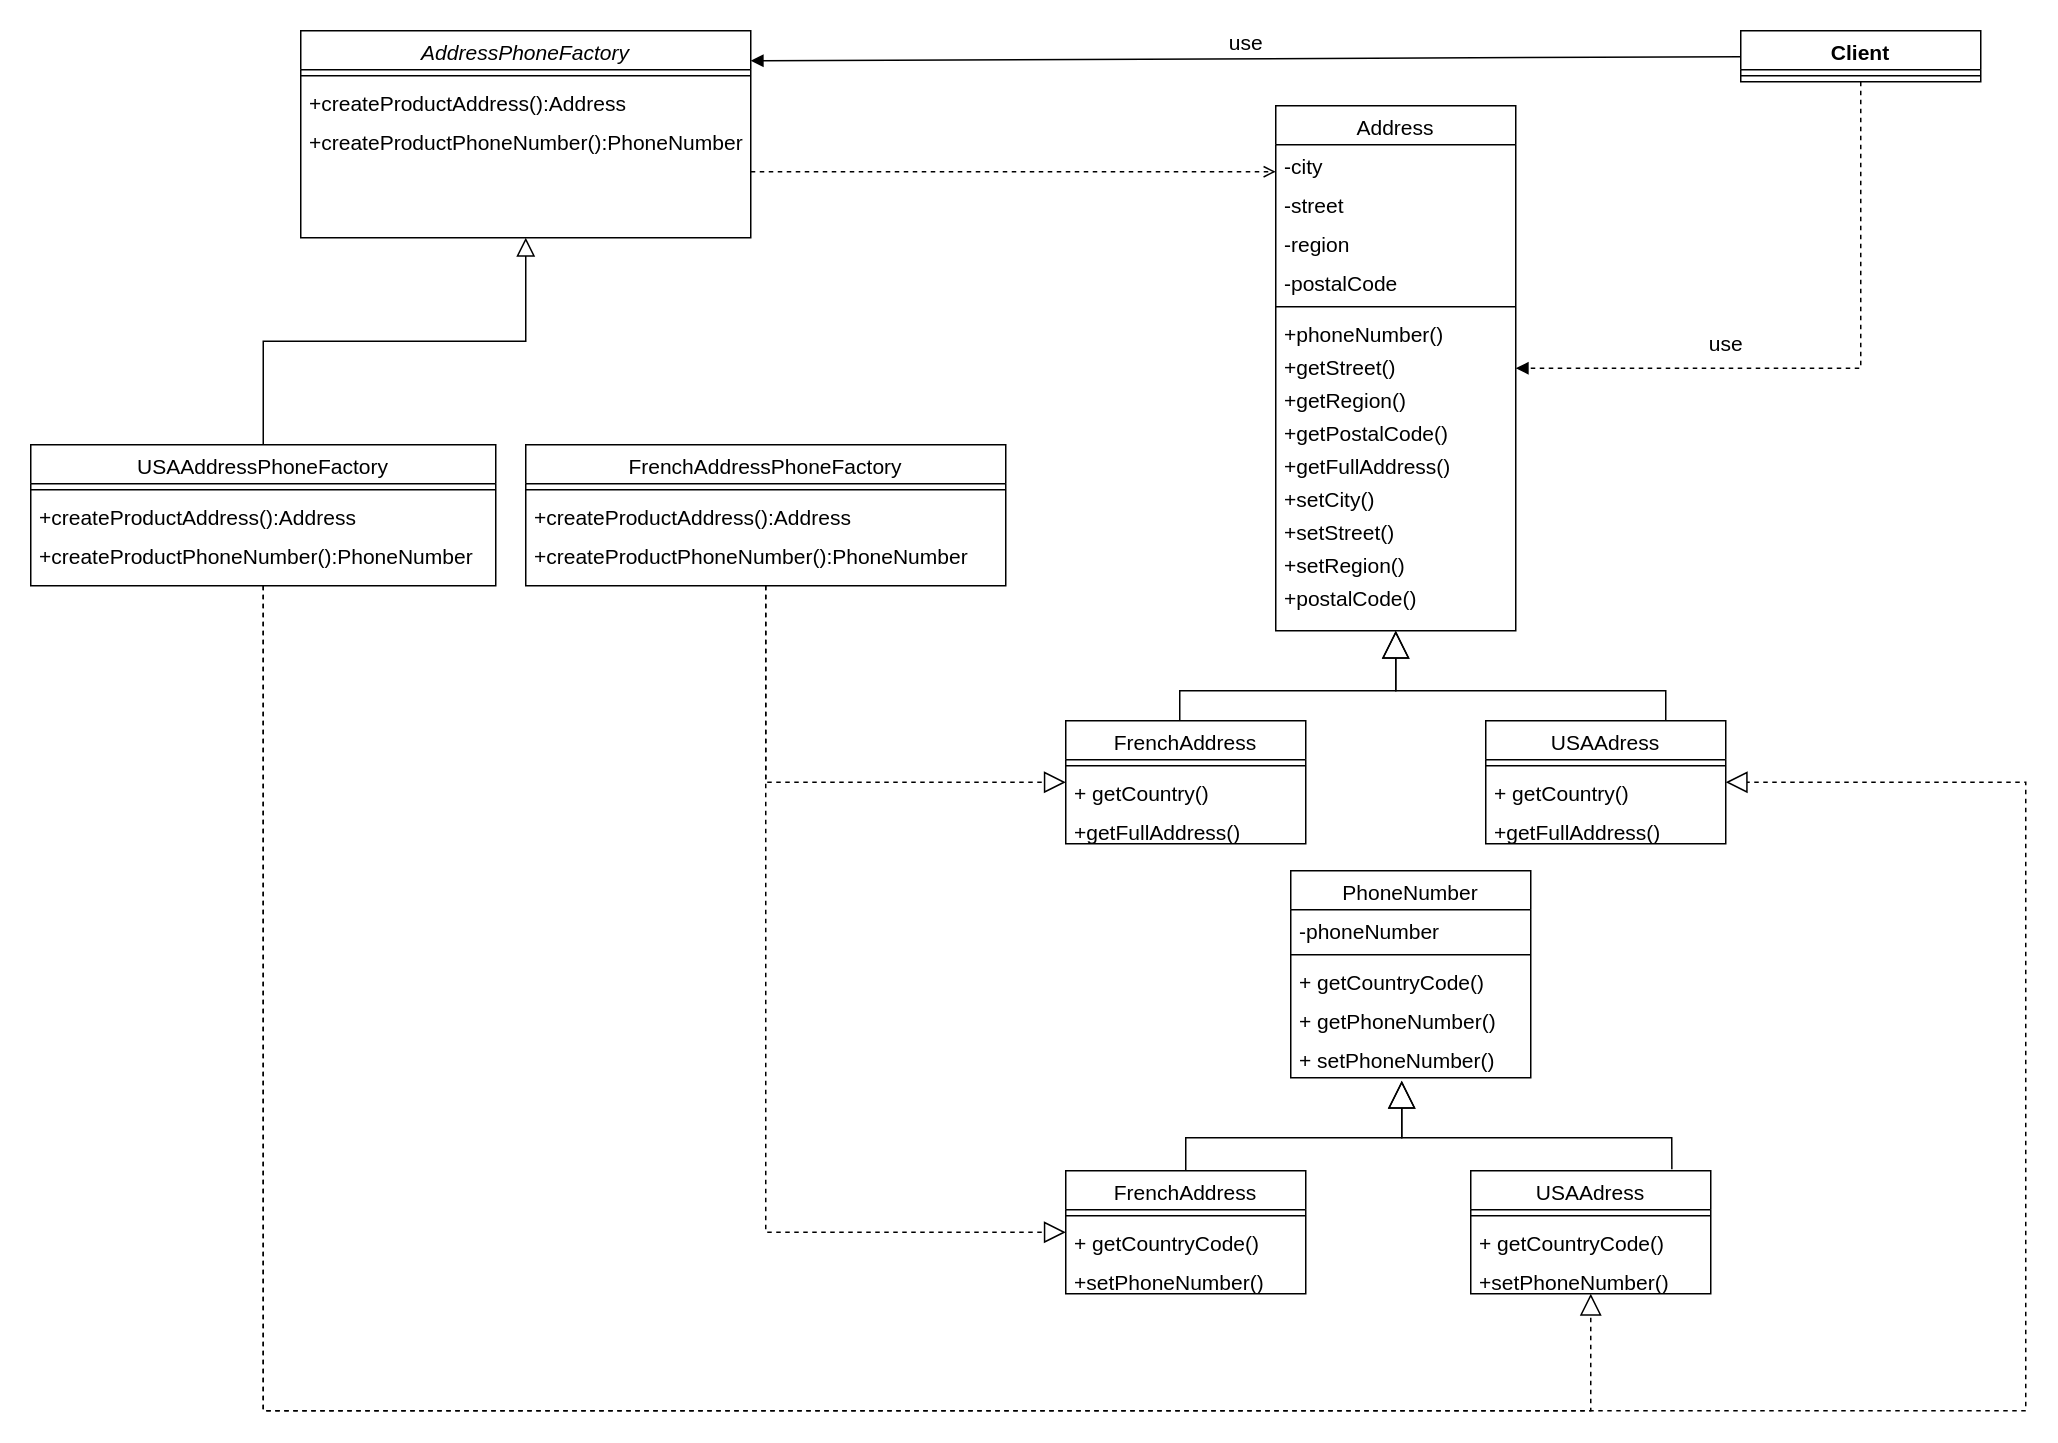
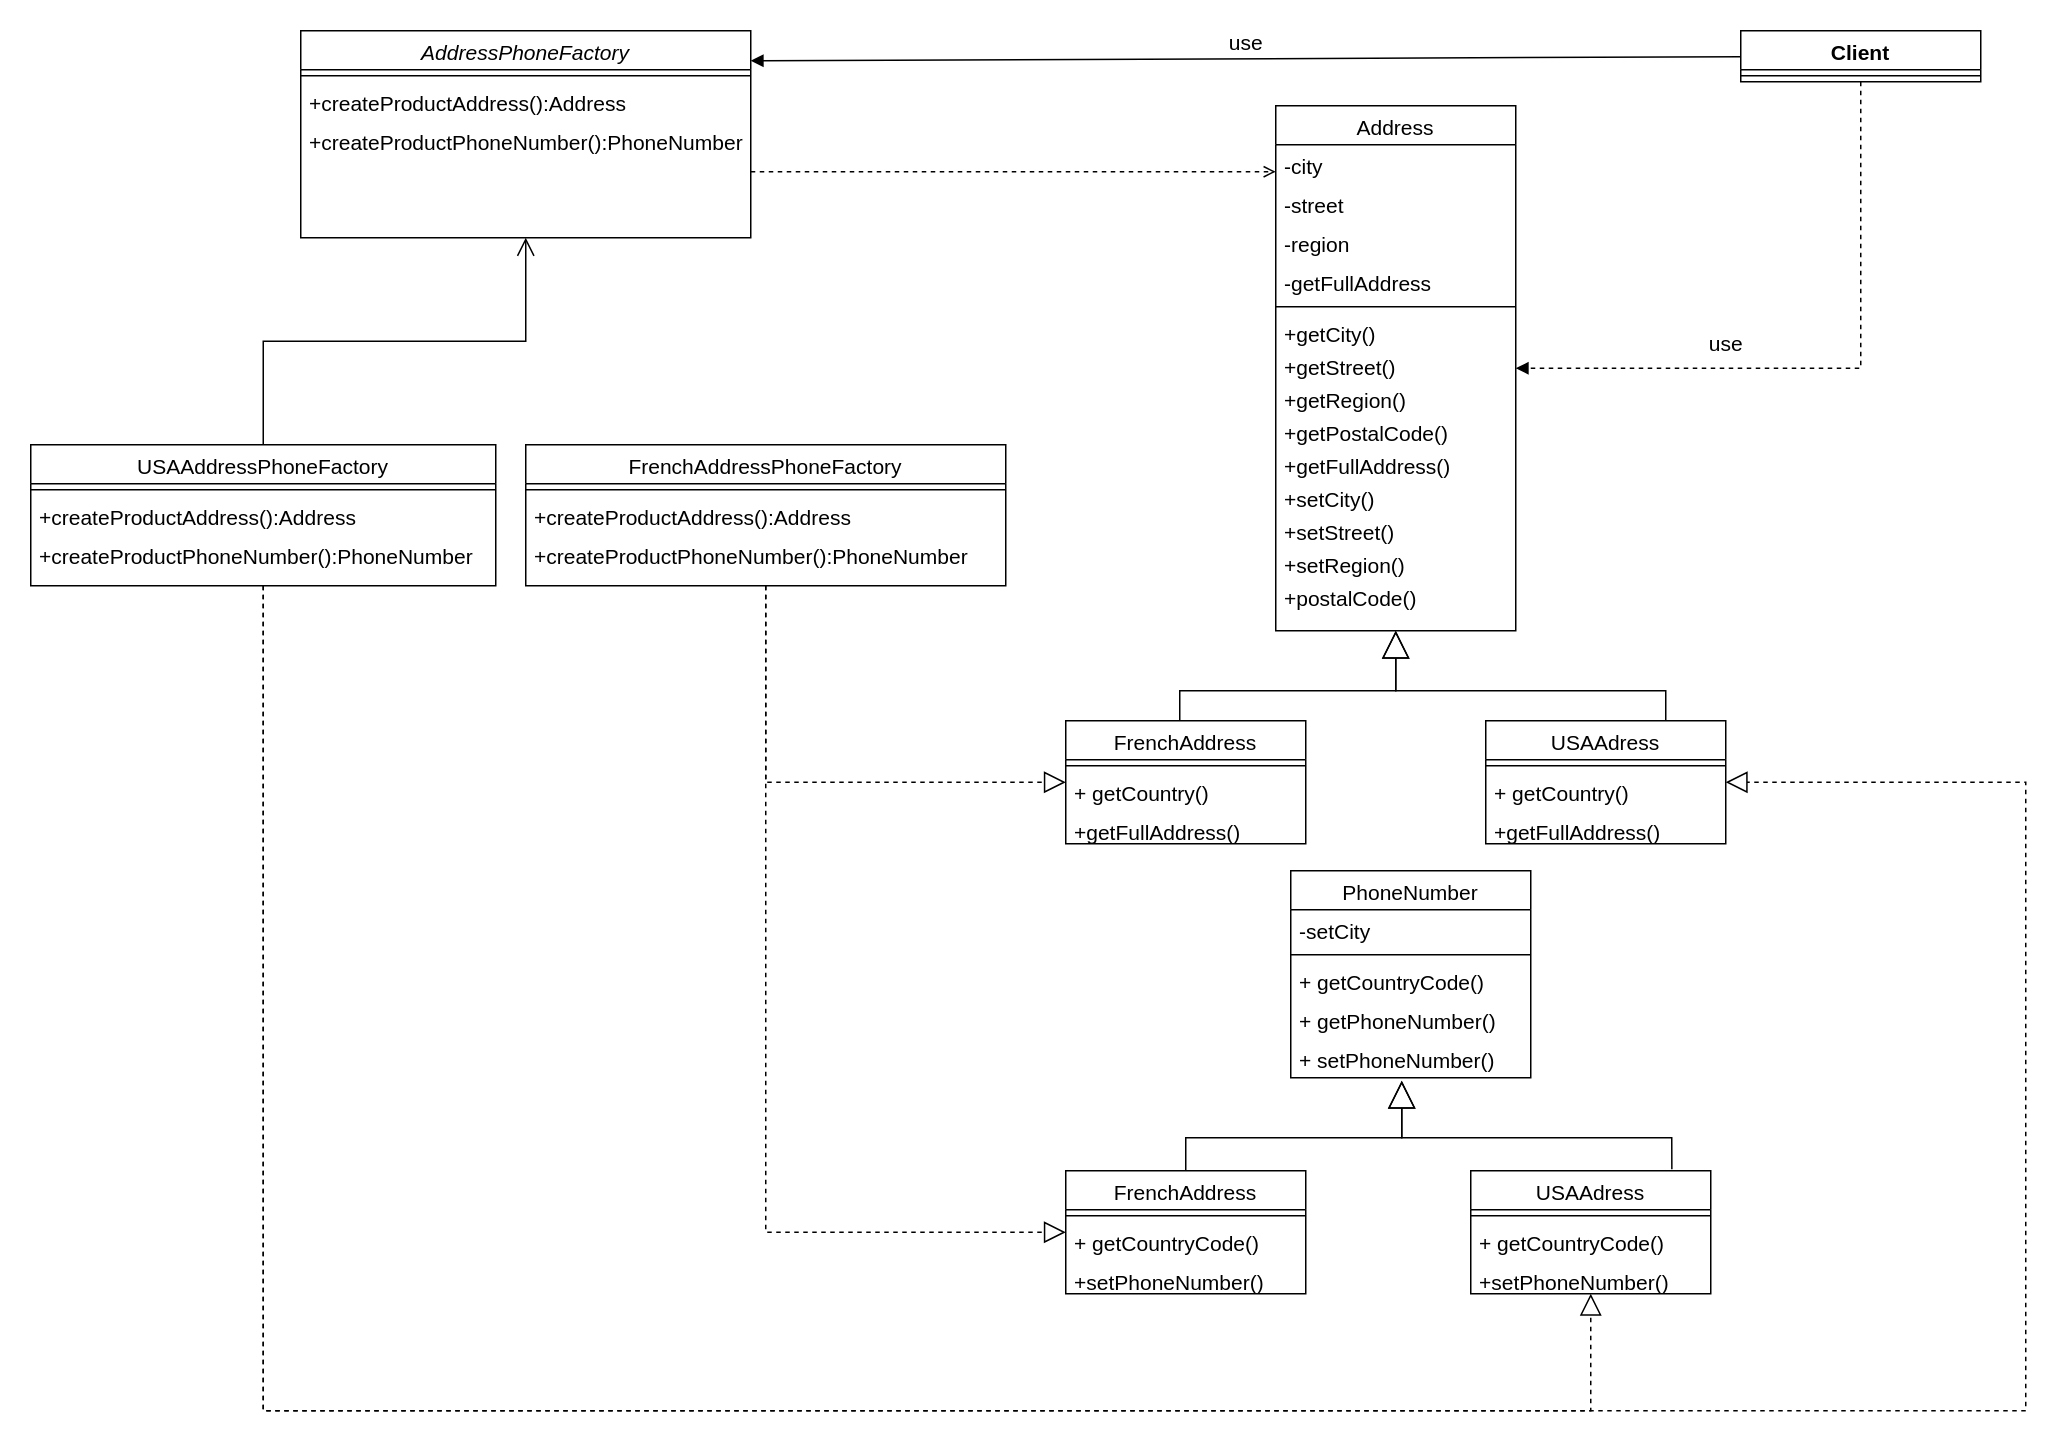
(526, 257) -> (526, 250)
(1346, 284) -> (1367, 284)
(1366, 335) -> (1340, 335)
(1370, 932) -> (1343, 932)
